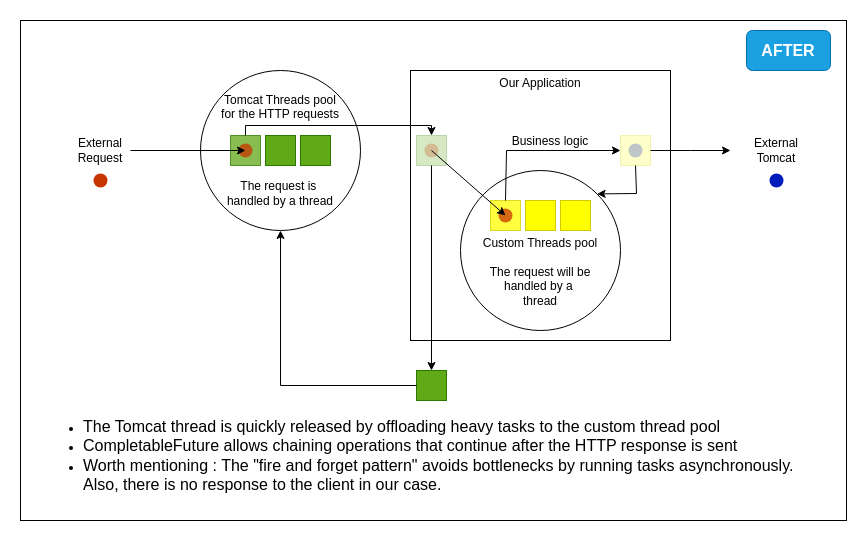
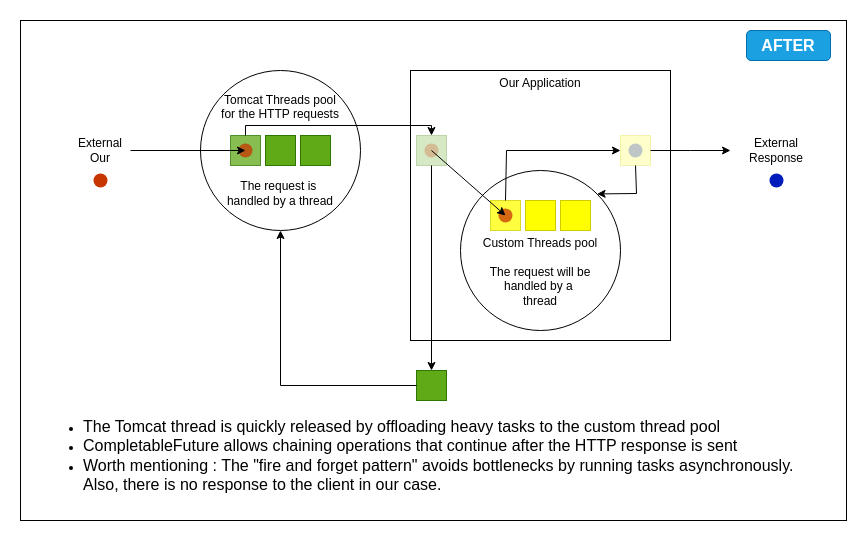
(789, 51) -> (789, 46)
(551, 142) -> none
(101, 151) -> (101, 151)
(777, 151) -> (777, 151)
